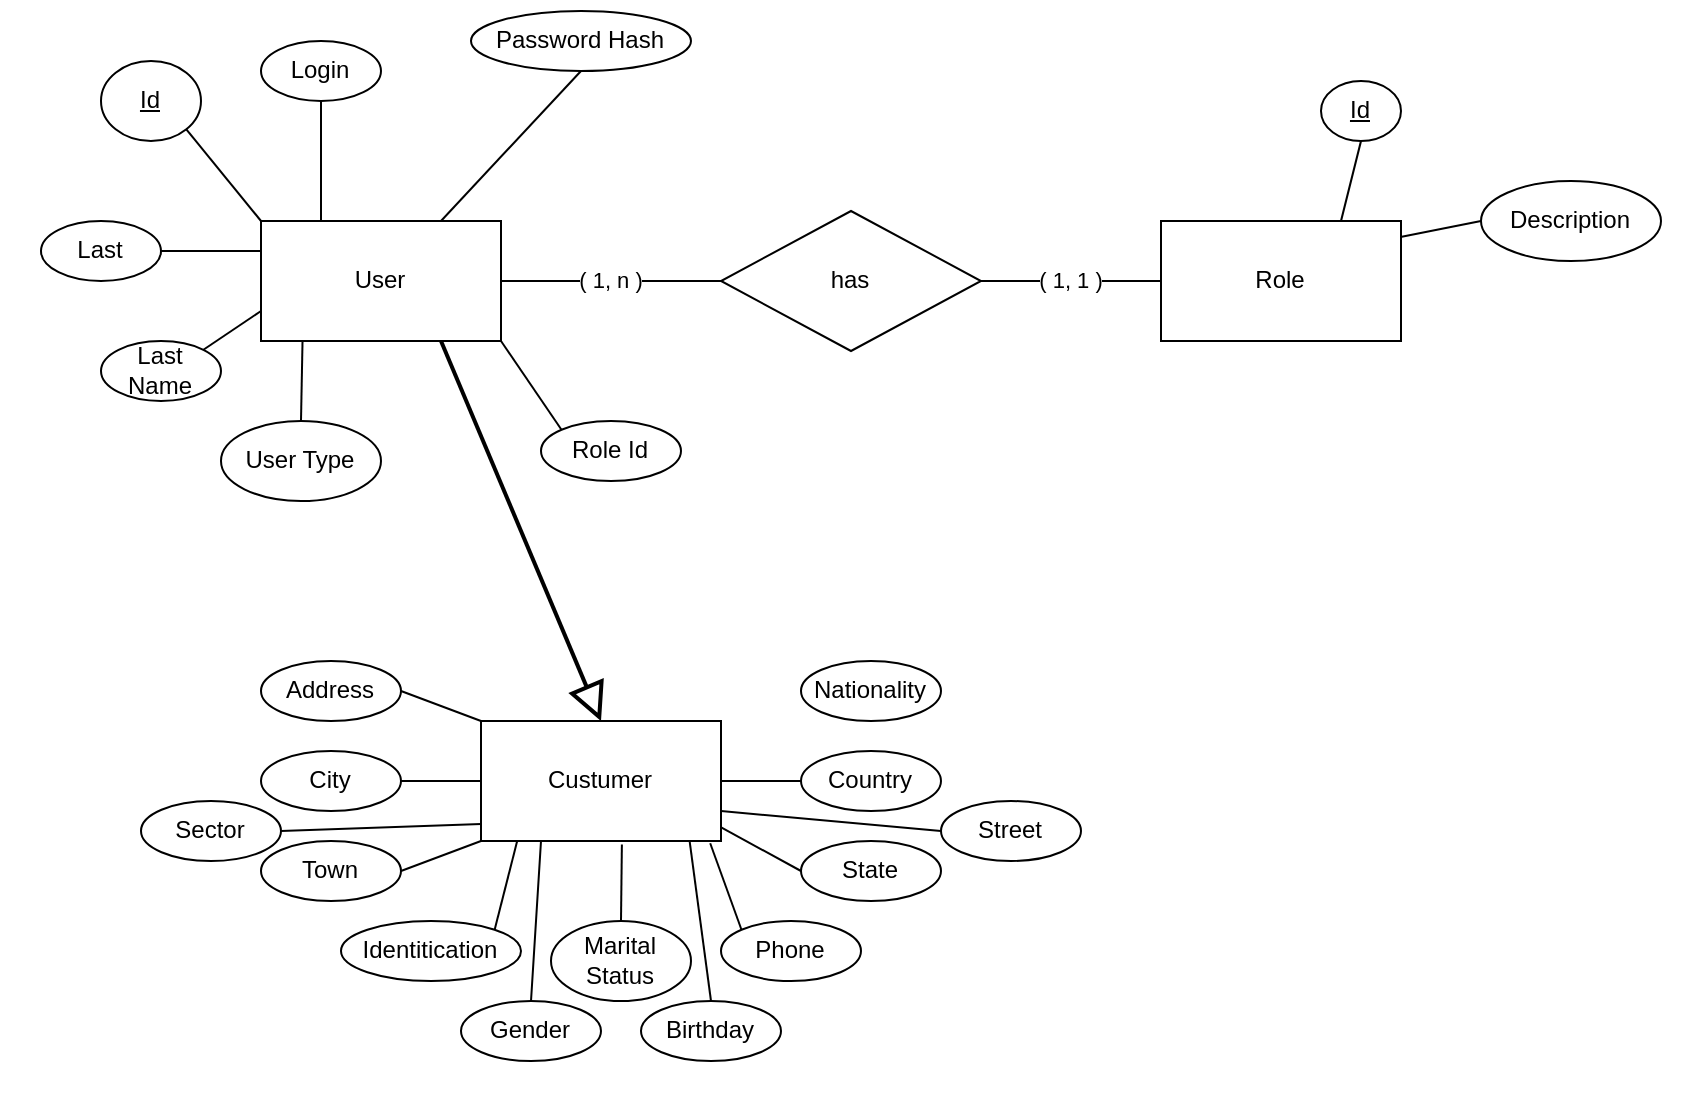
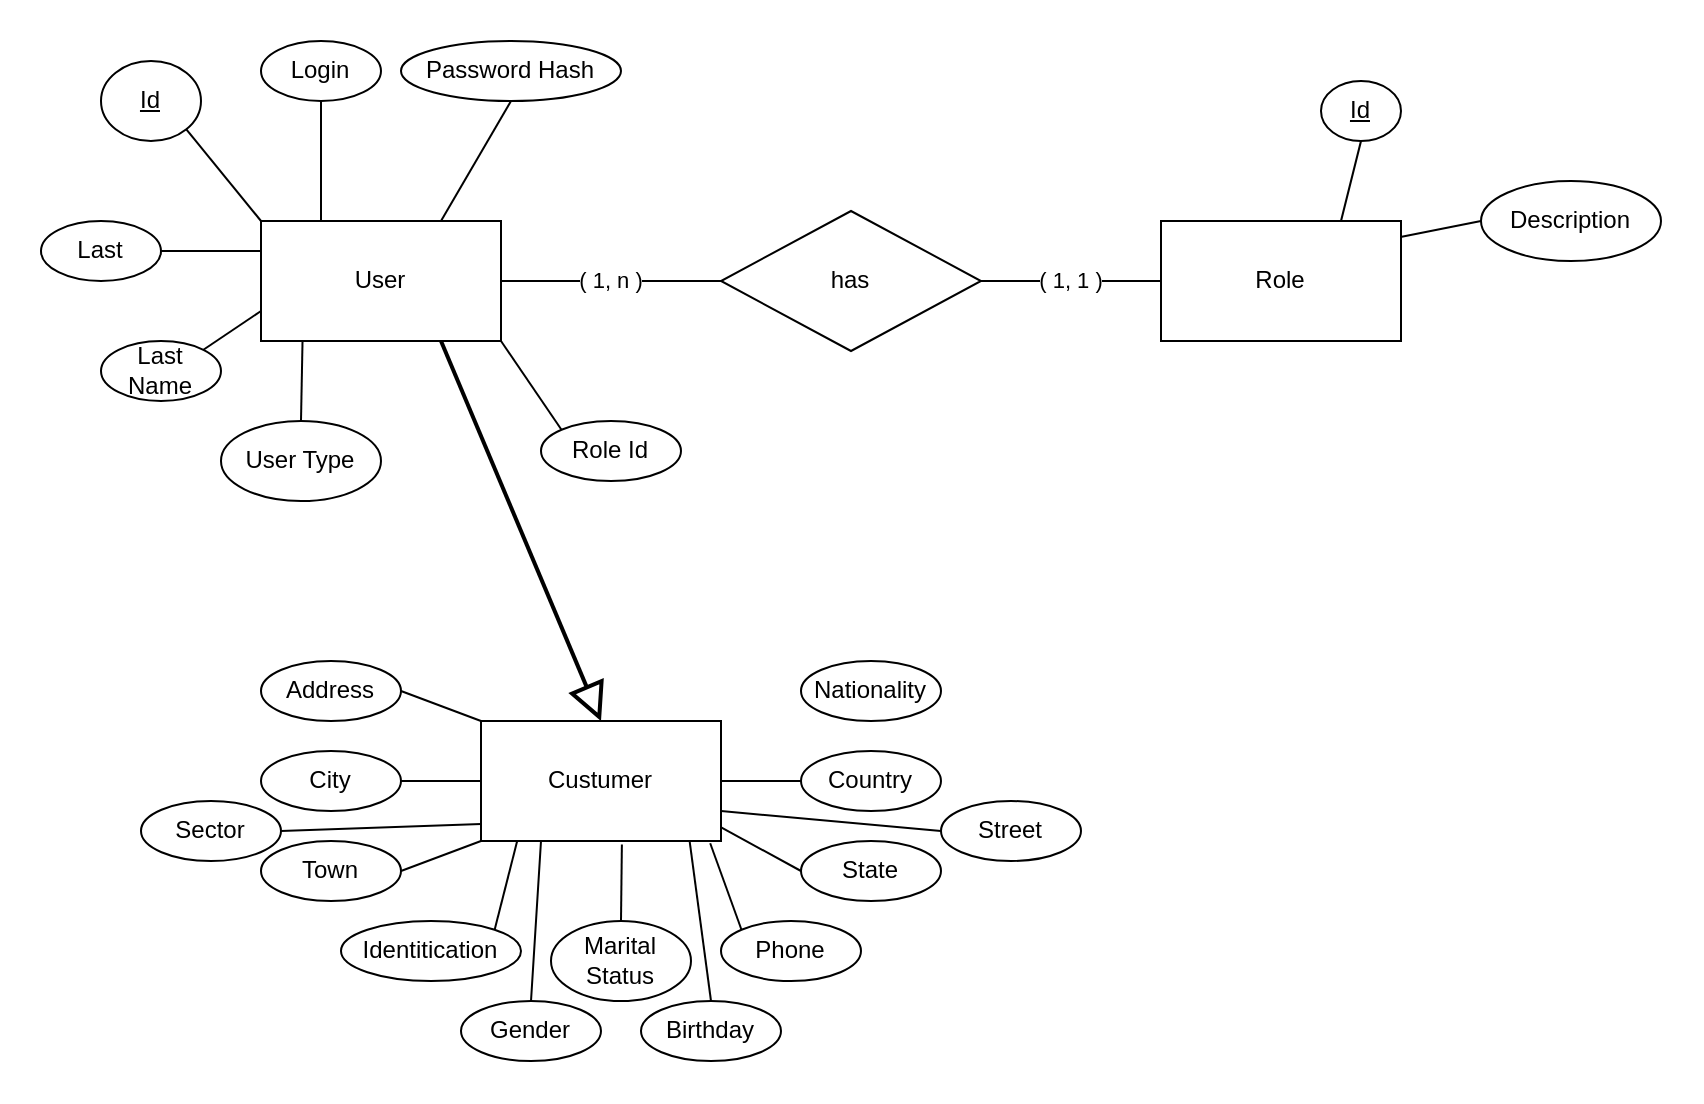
(581, 41) -> (511, 71)
